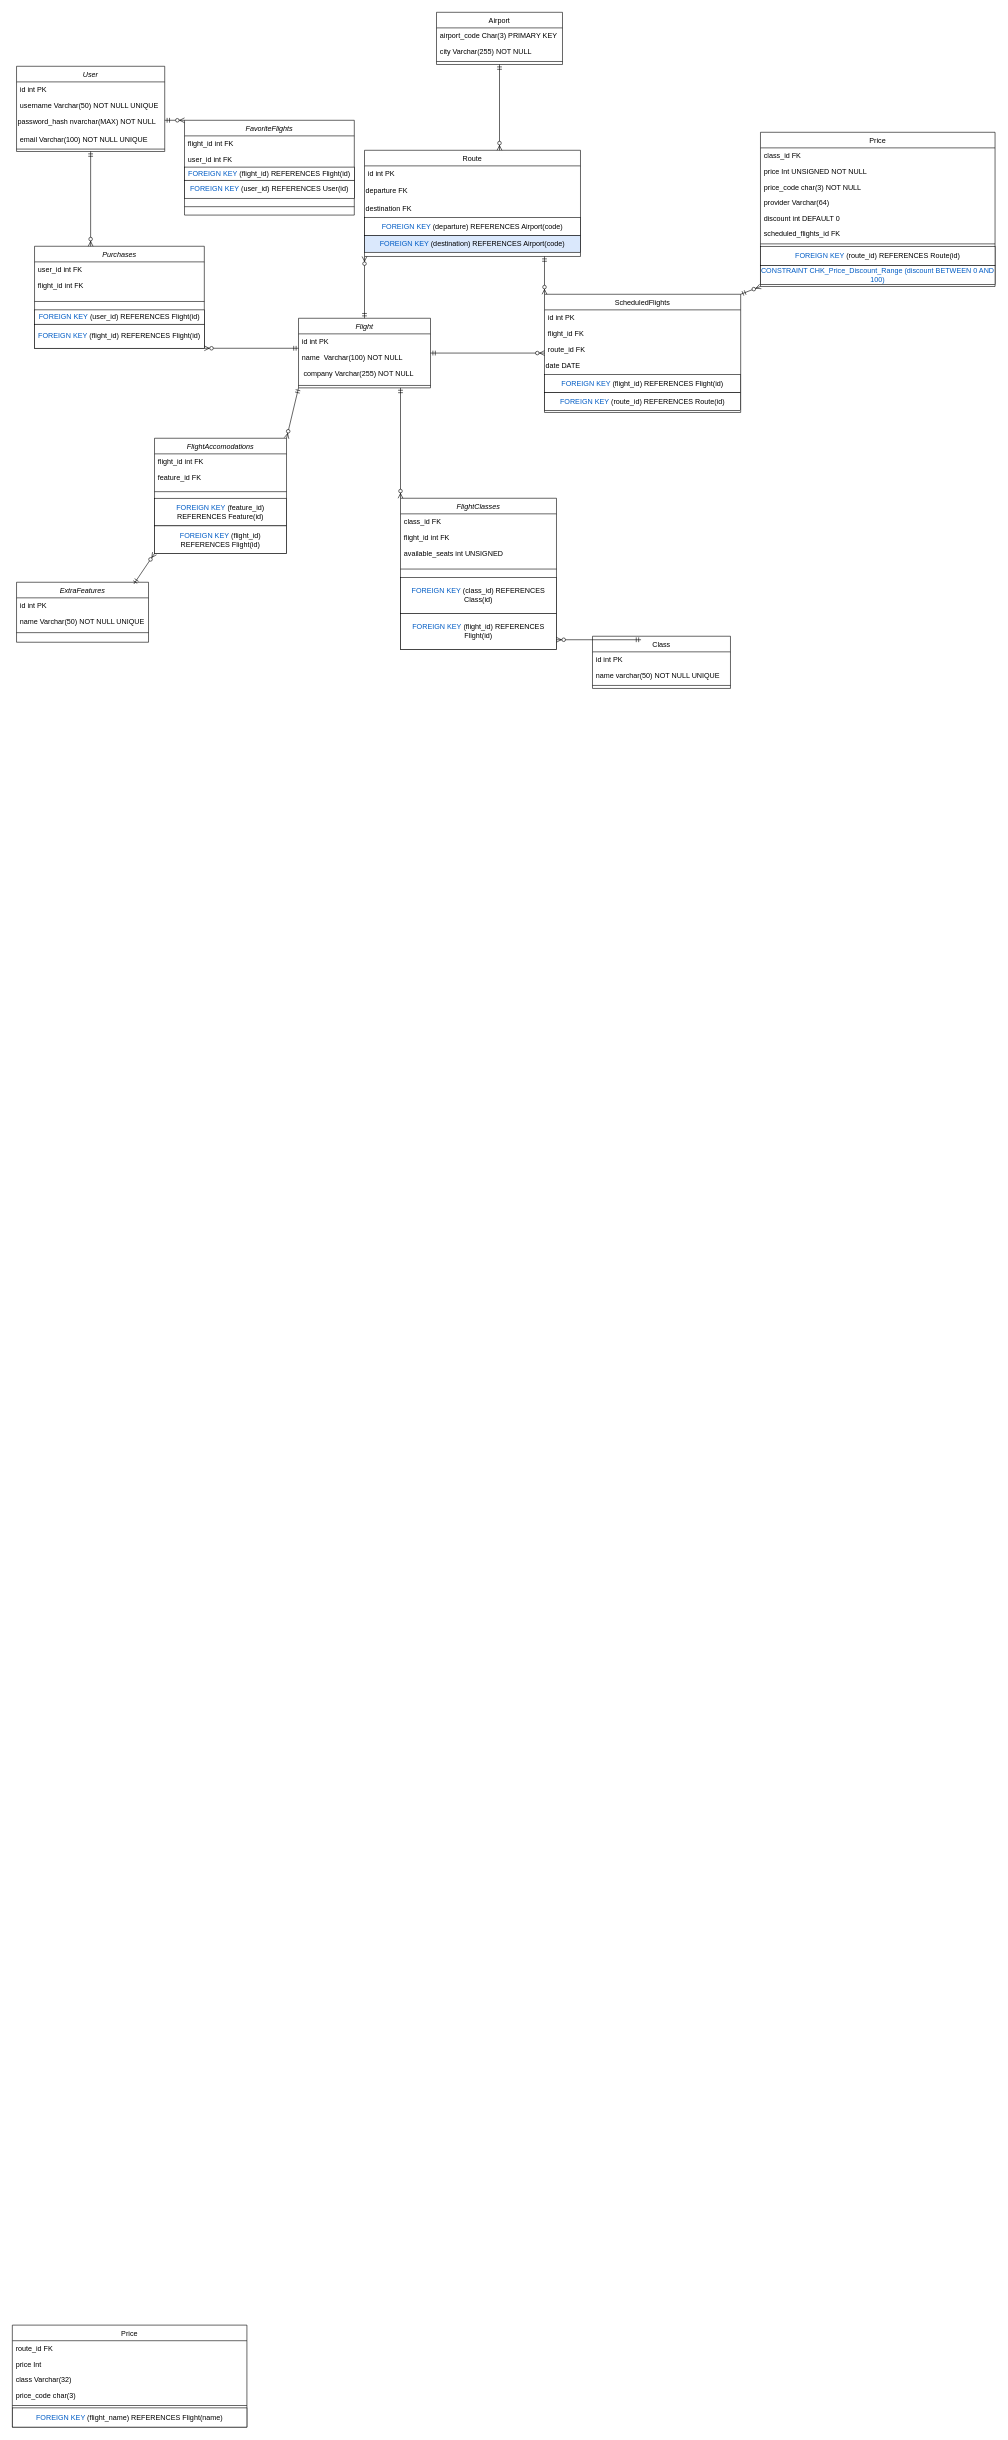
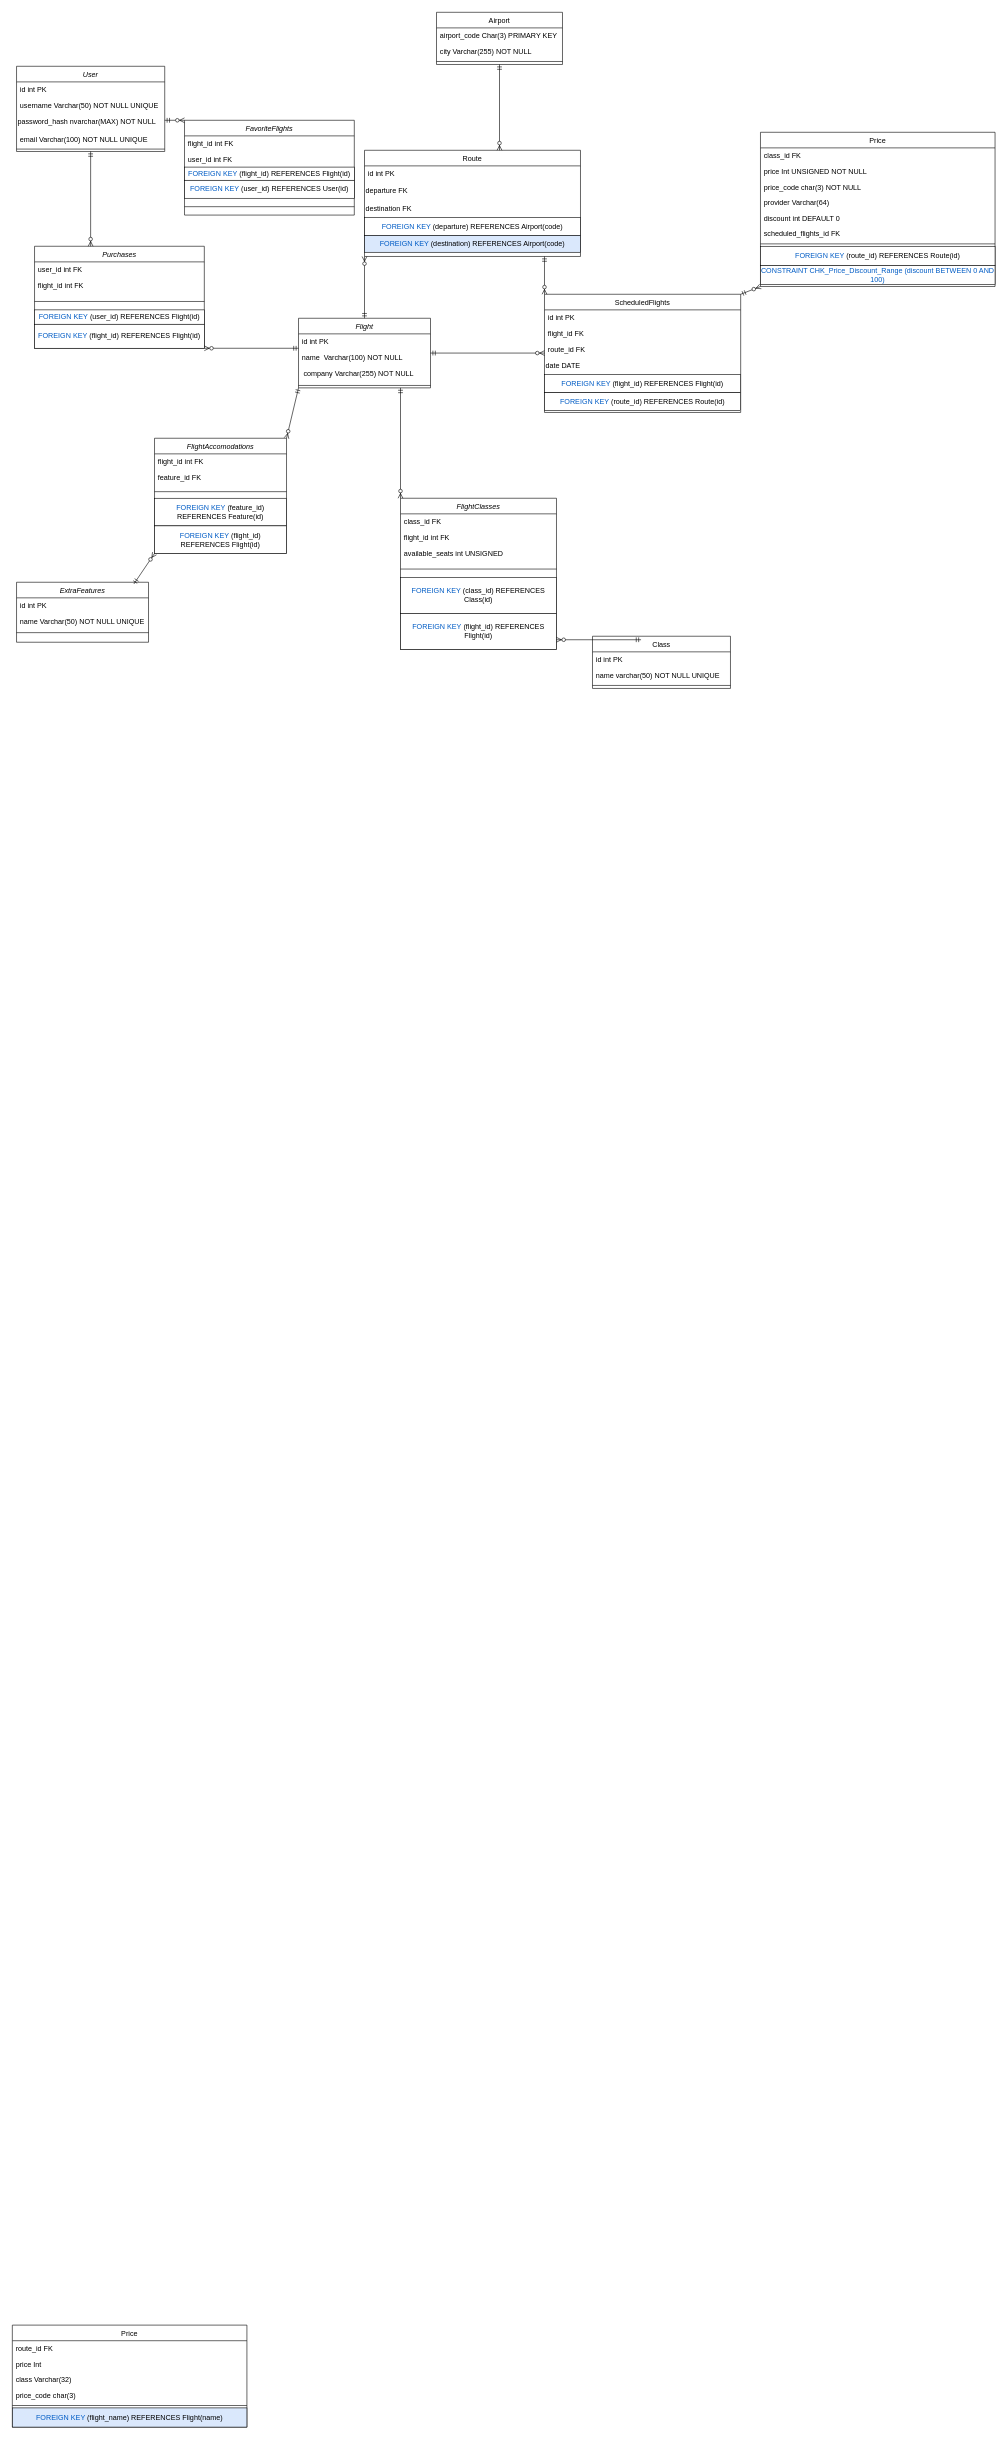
(130, 2418) -> (130, 2418)
